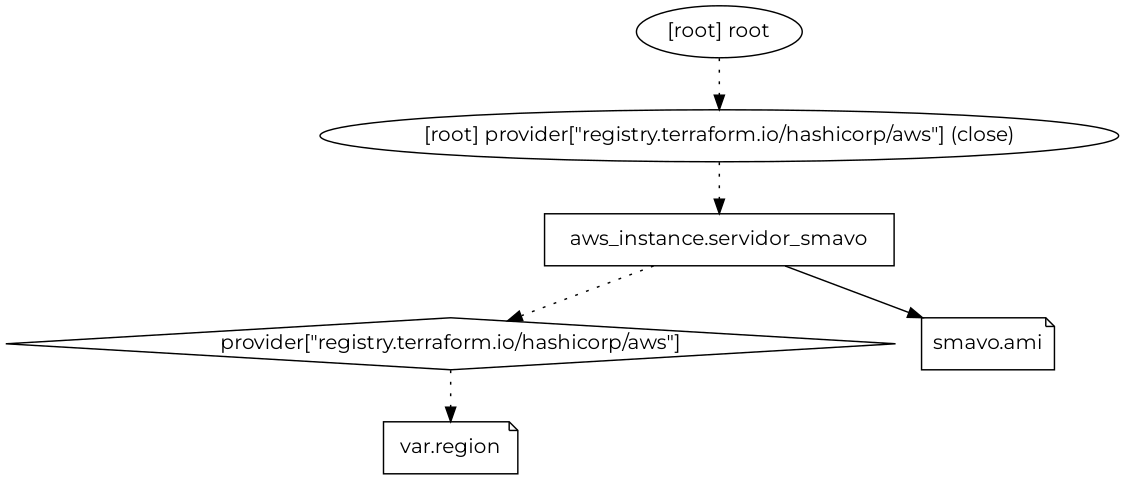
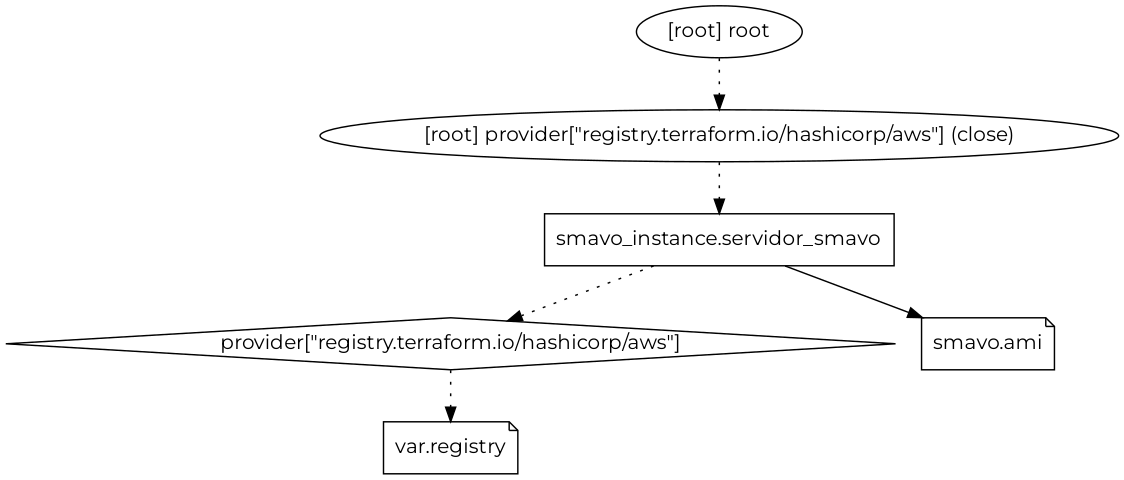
(719, 240) -> (719, 240)
(451, 448) -> (451, 448)
